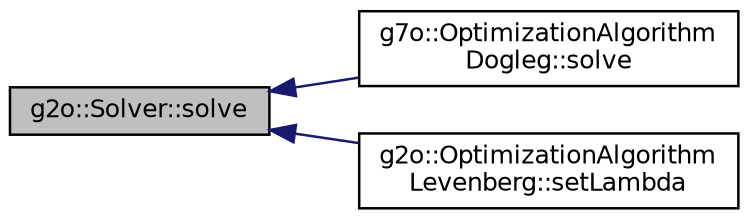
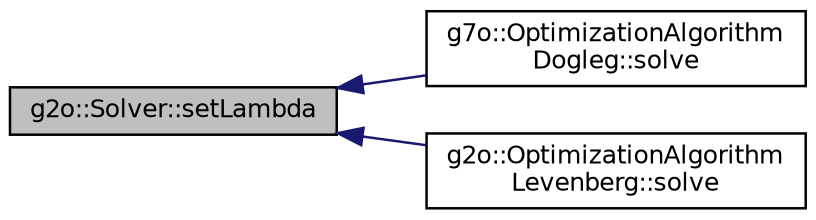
(140, 111) -> (173, 111)
(549, 171) -> (616, 171)
